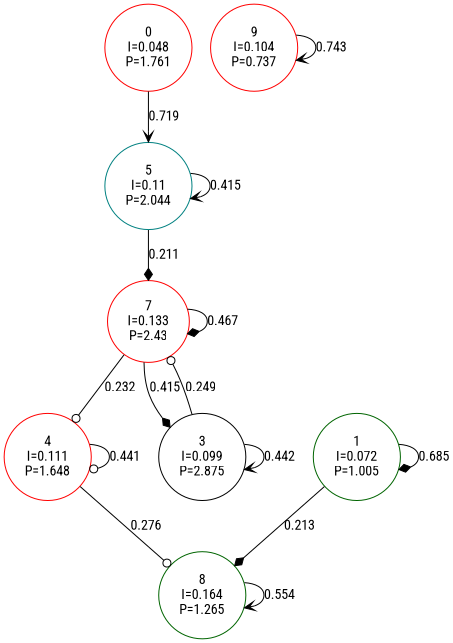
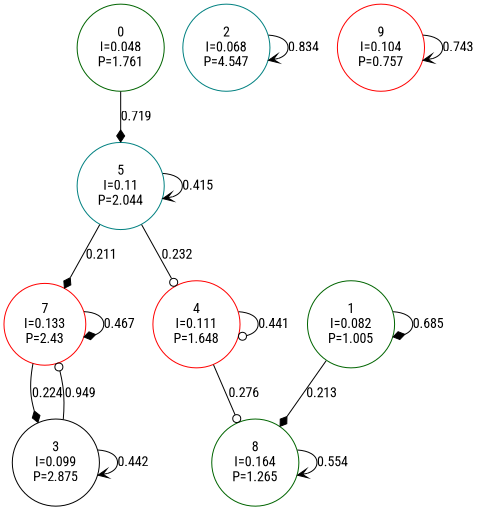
(148, 48) -> (121, 48)
none -> (226, 48)
(254, 48) -> (381, 48)
(148, 112) -> (121, 111)
(101, 385) -> (157, 252)
(165, 388) -> (47, 393)
(201, 388) -> (80, 393)
(357, 457) -> (351, 324)
